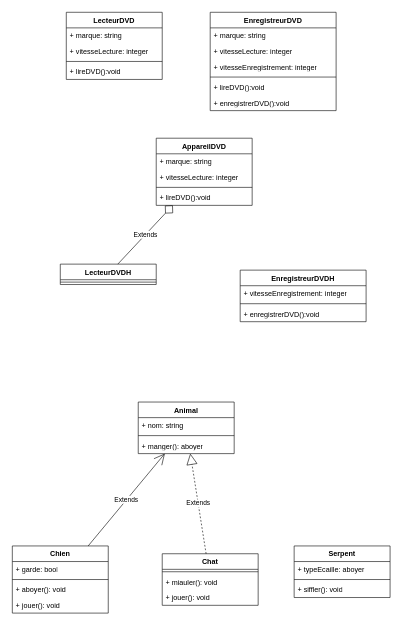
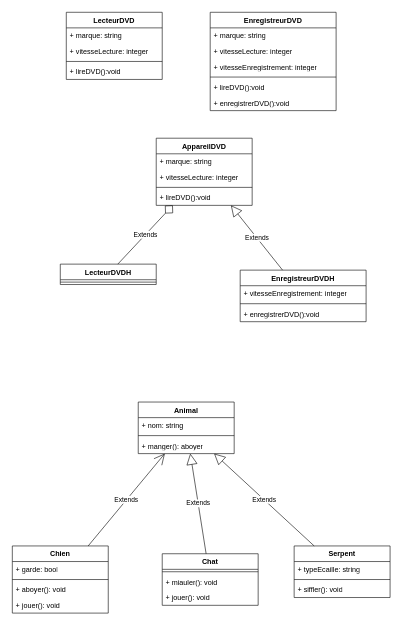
none -> (261, 243)
none -> (269, 504)
(199, 509) -> (199, 509)
(335, 570) -> (334, 570)
